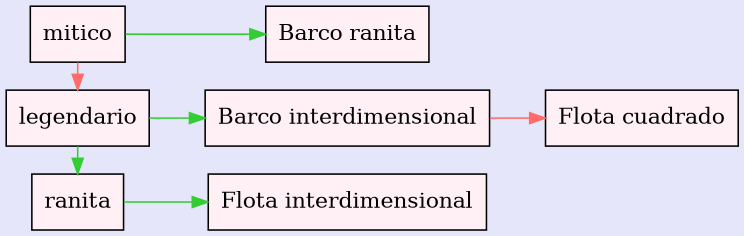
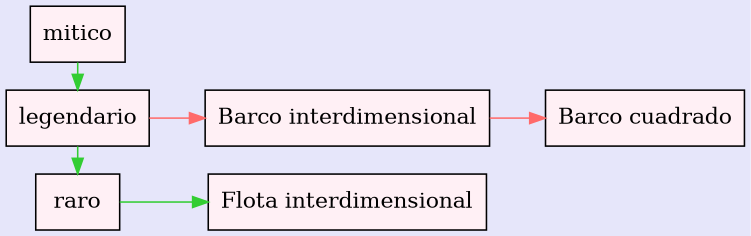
(347, 34) -> none
(78, 68) -> (78, 68)
(169, 118) -> (169, 118)
(642, 118) -> (645, 118)
(78, 202) -> (78, 202)
